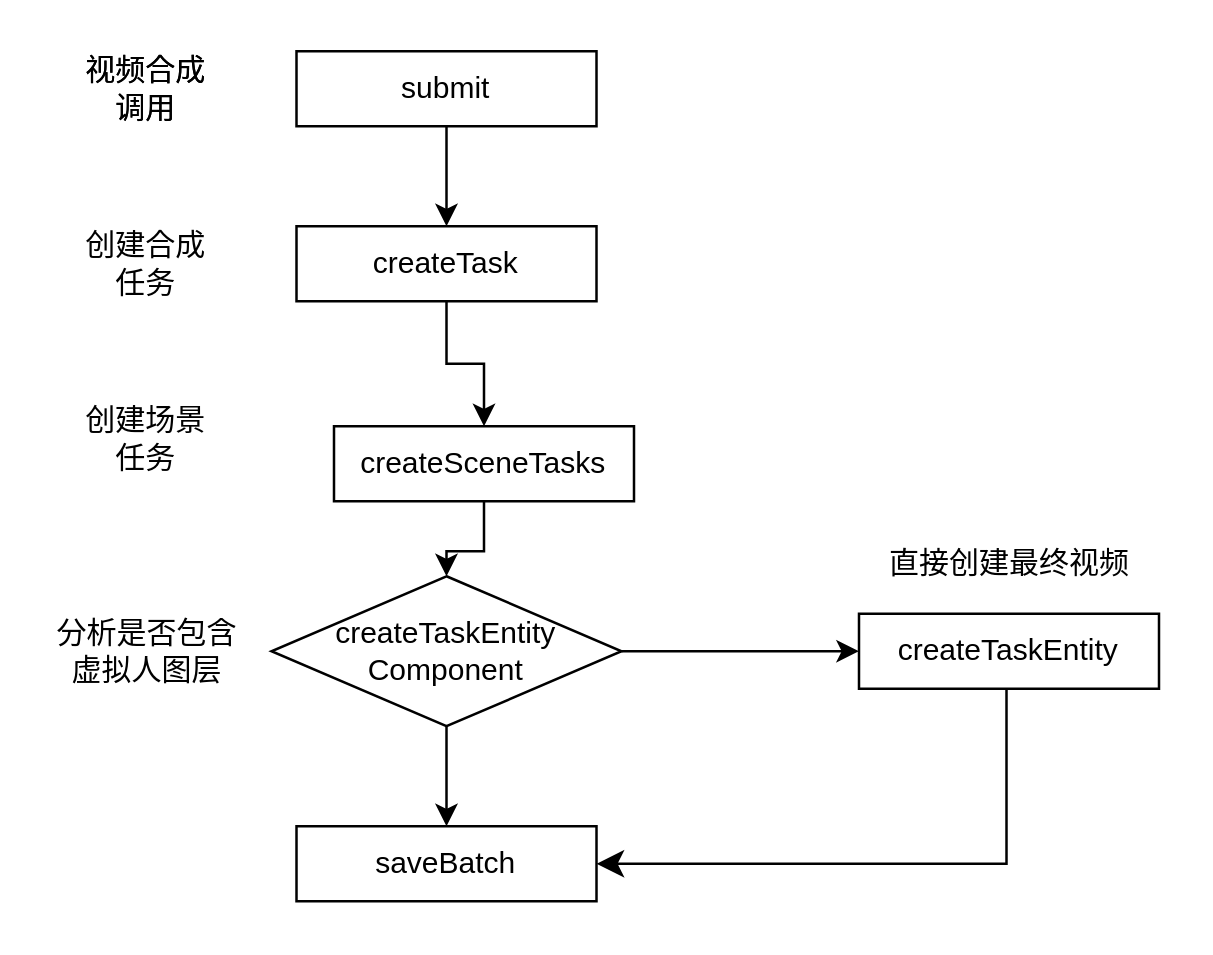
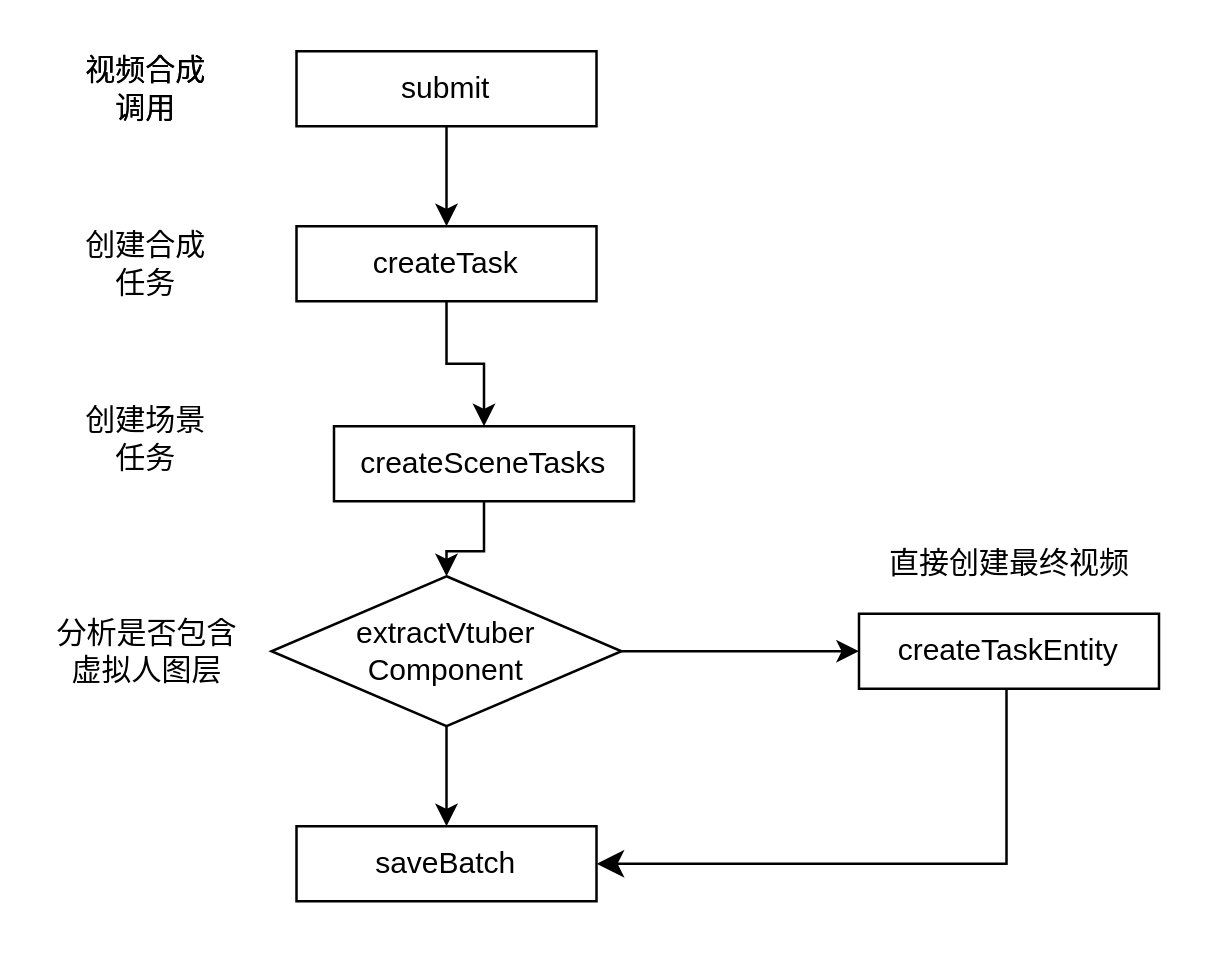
(446, 651) -> (446, 651)
